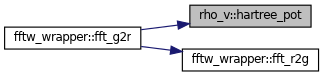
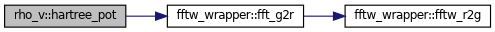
(160, 27) -> (141, 16)
(250, 60) -> (418, 16)
